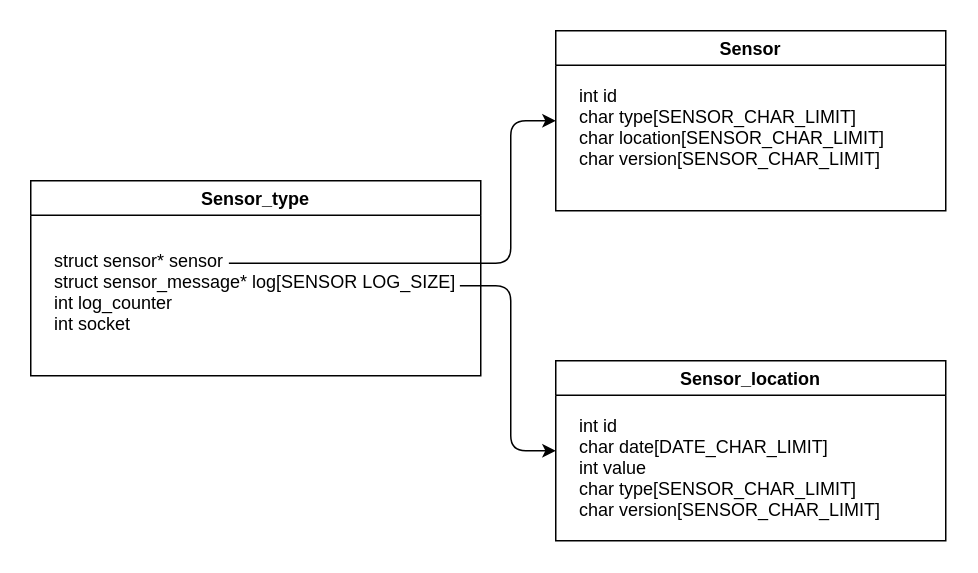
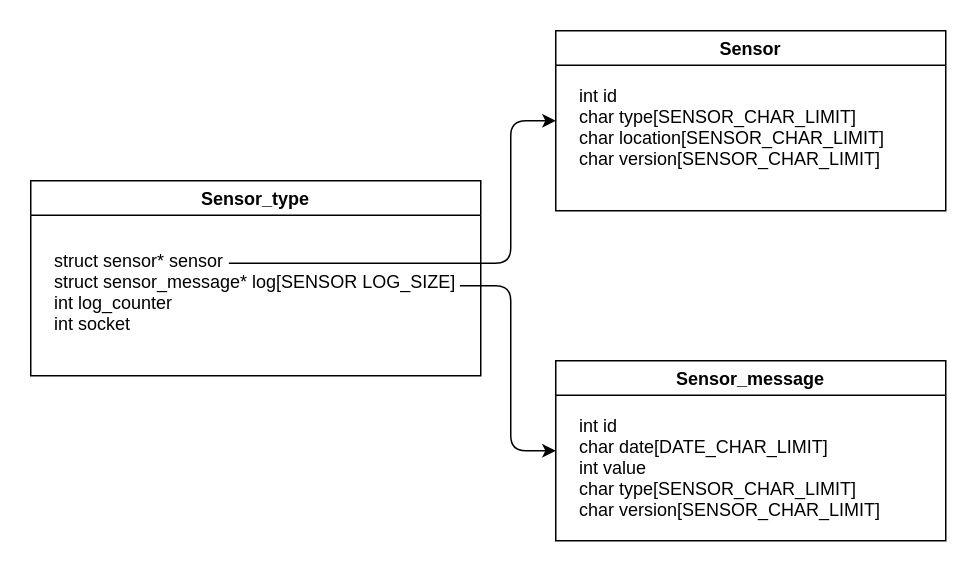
(750, 379) -> (750, 379)
